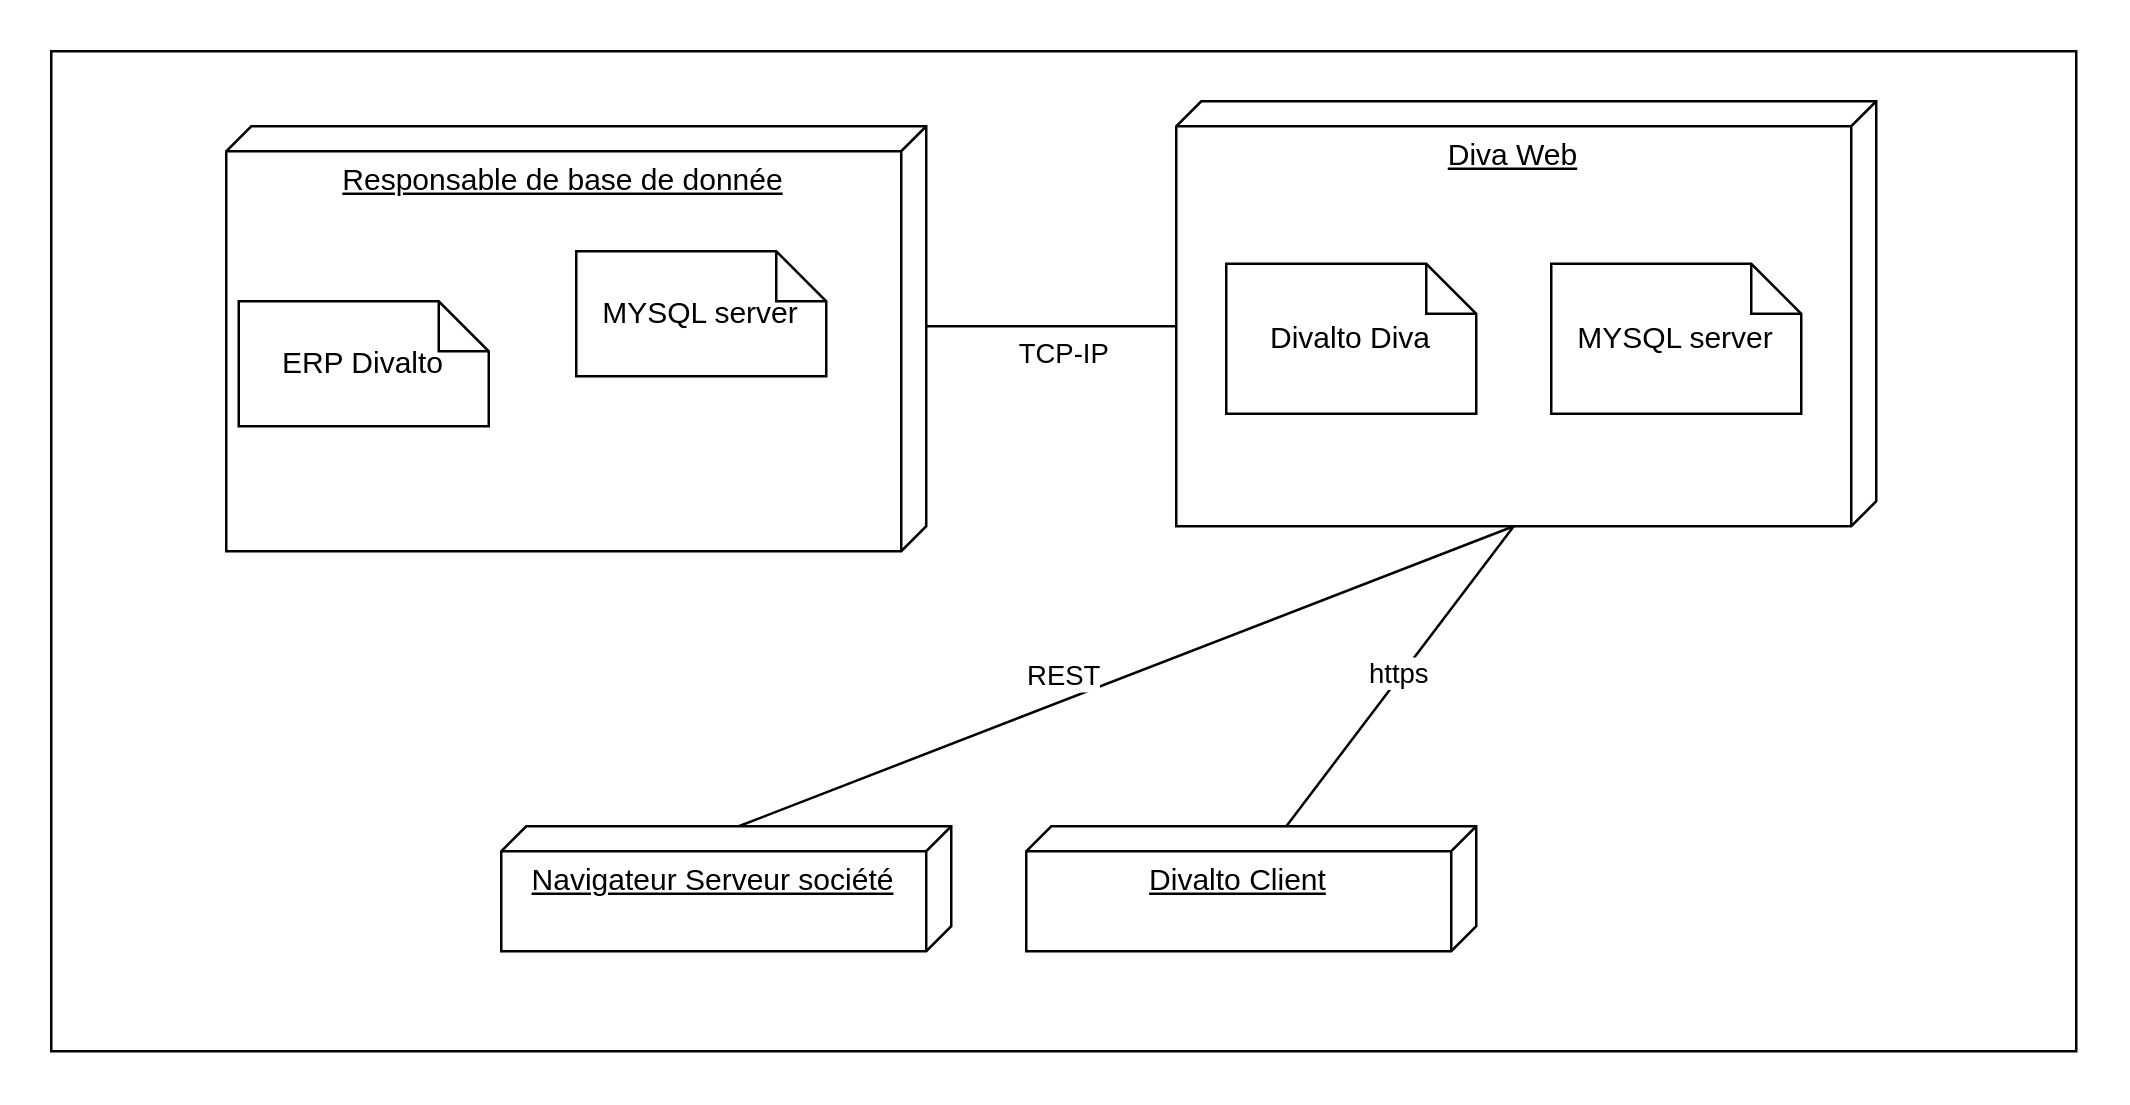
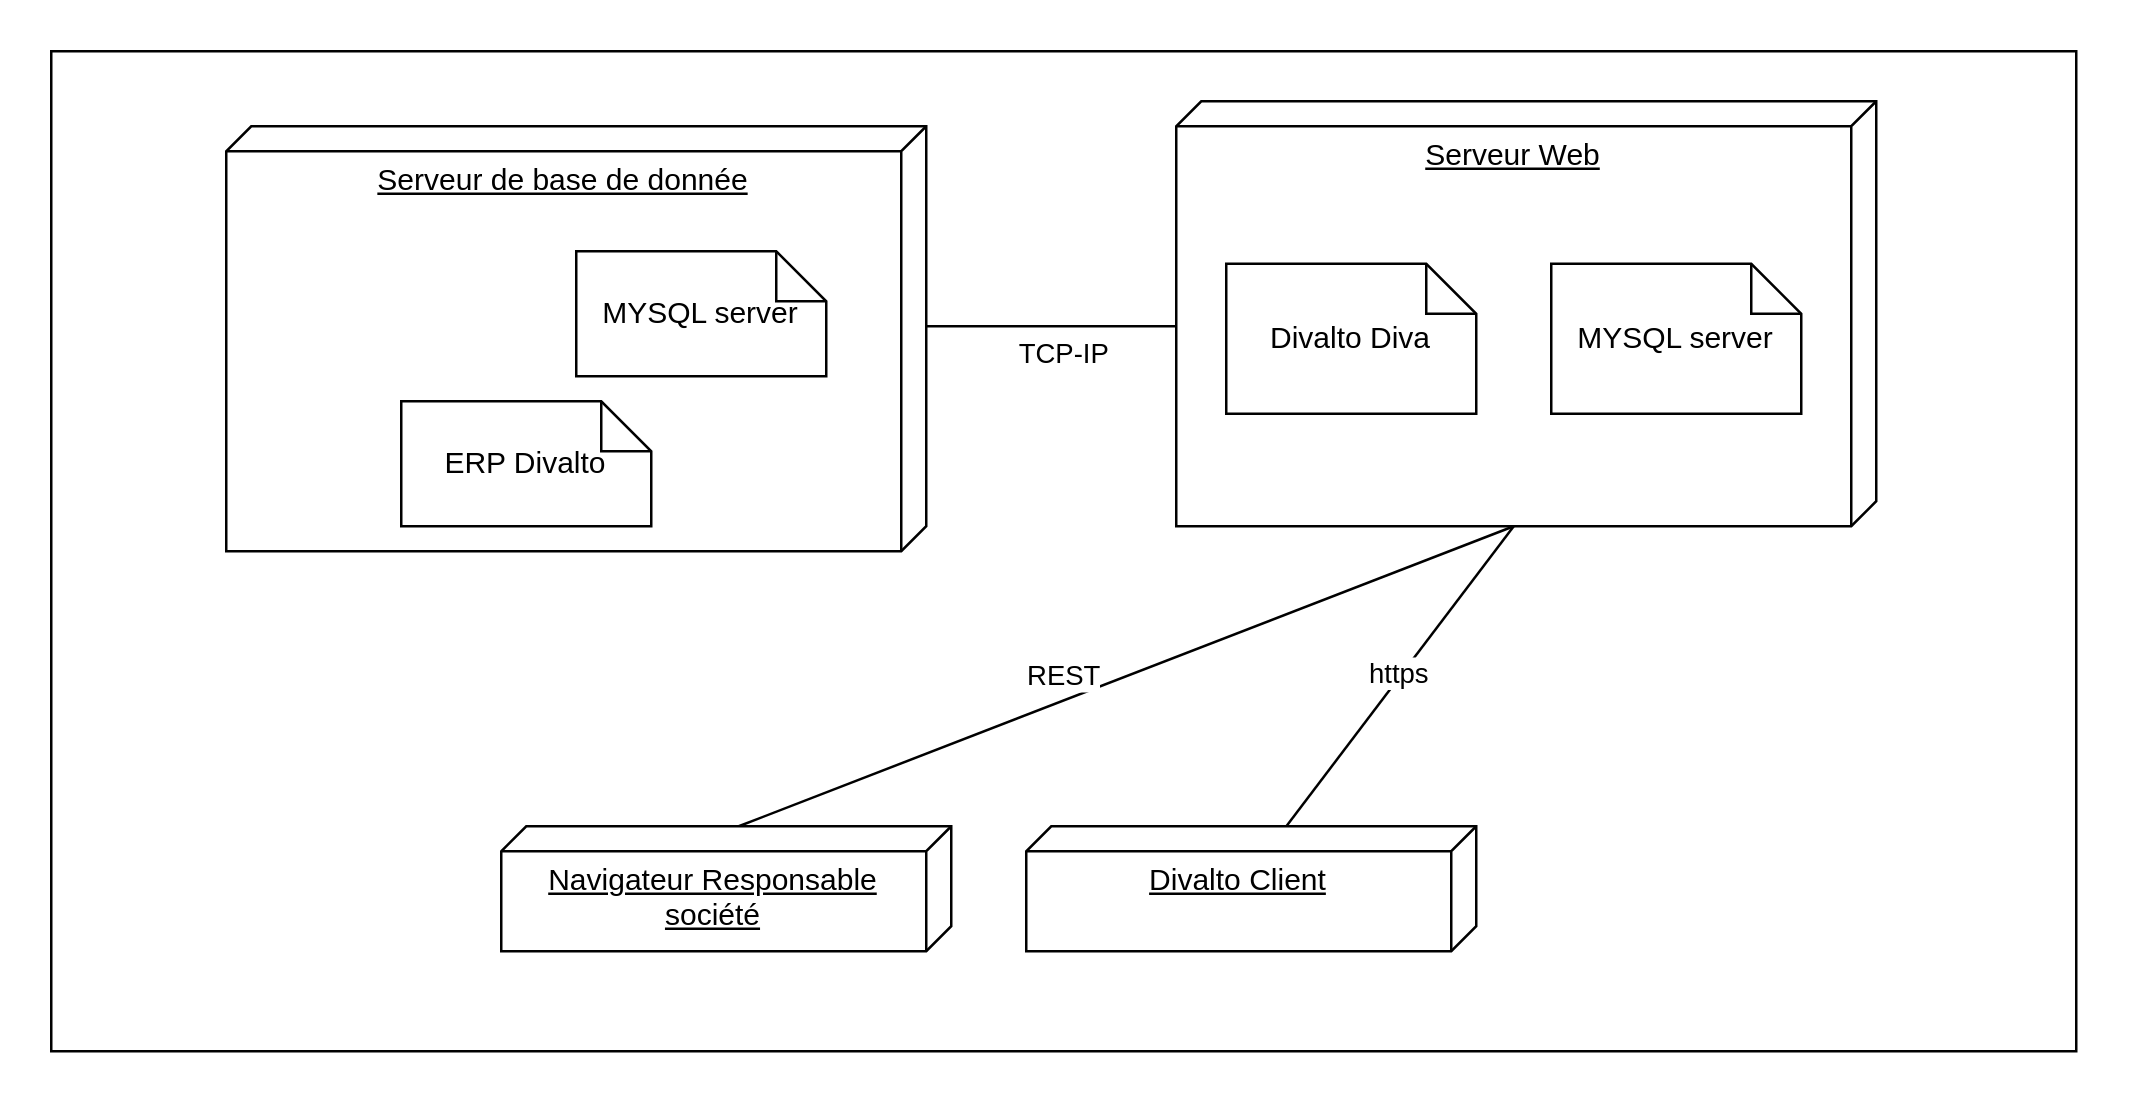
(1514, 157) -> (1514, 157)
(564, 182) -> (564, 182)
(364, 364) -> (526, 464)
(714, 882) -> (714, 900)
